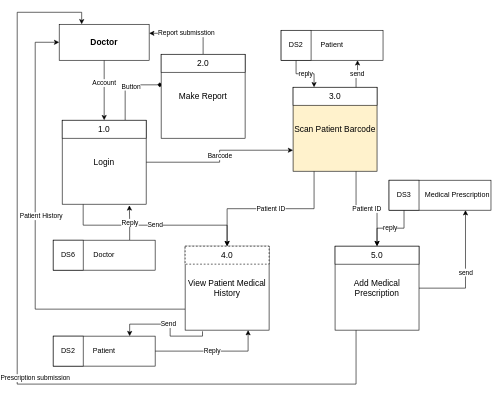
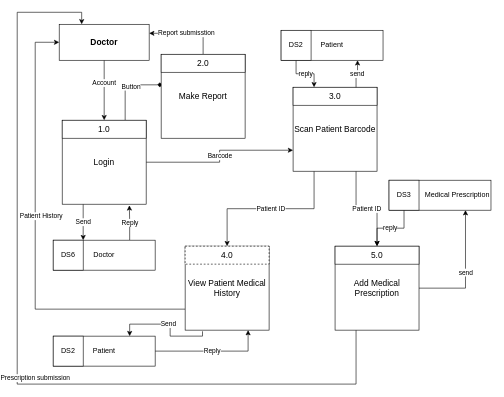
(335, 129) -> (335, 129)
(181, 225) -> (83, 221)
